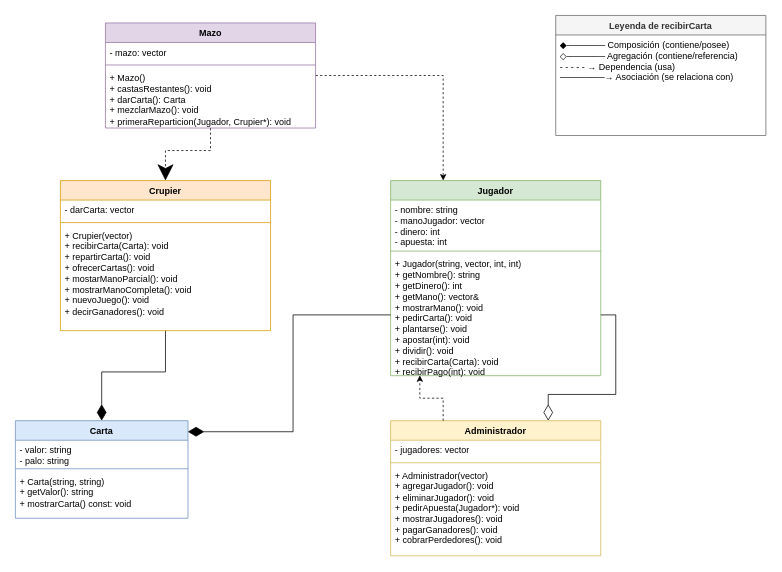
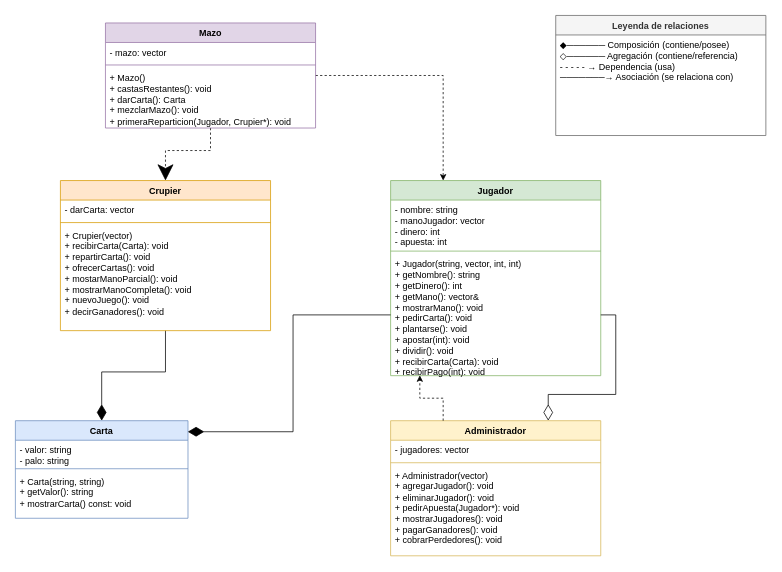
(660, 26) -> (660, 26)
